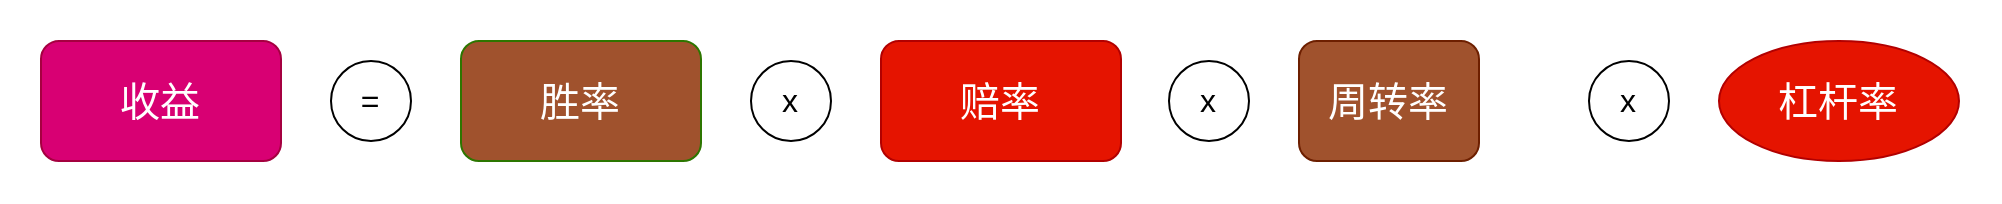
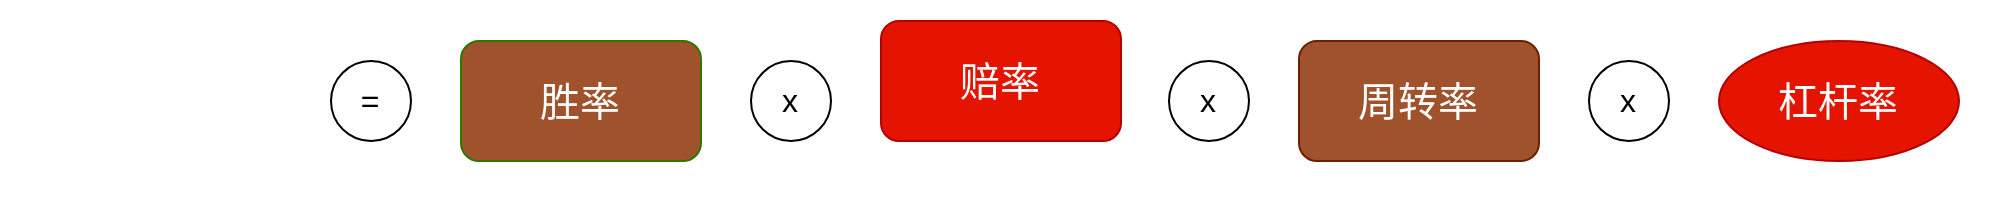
(161, 101) -> none
(1001, 101) -> (1001, 81)
(1389, 101) -> (1419, 101)
